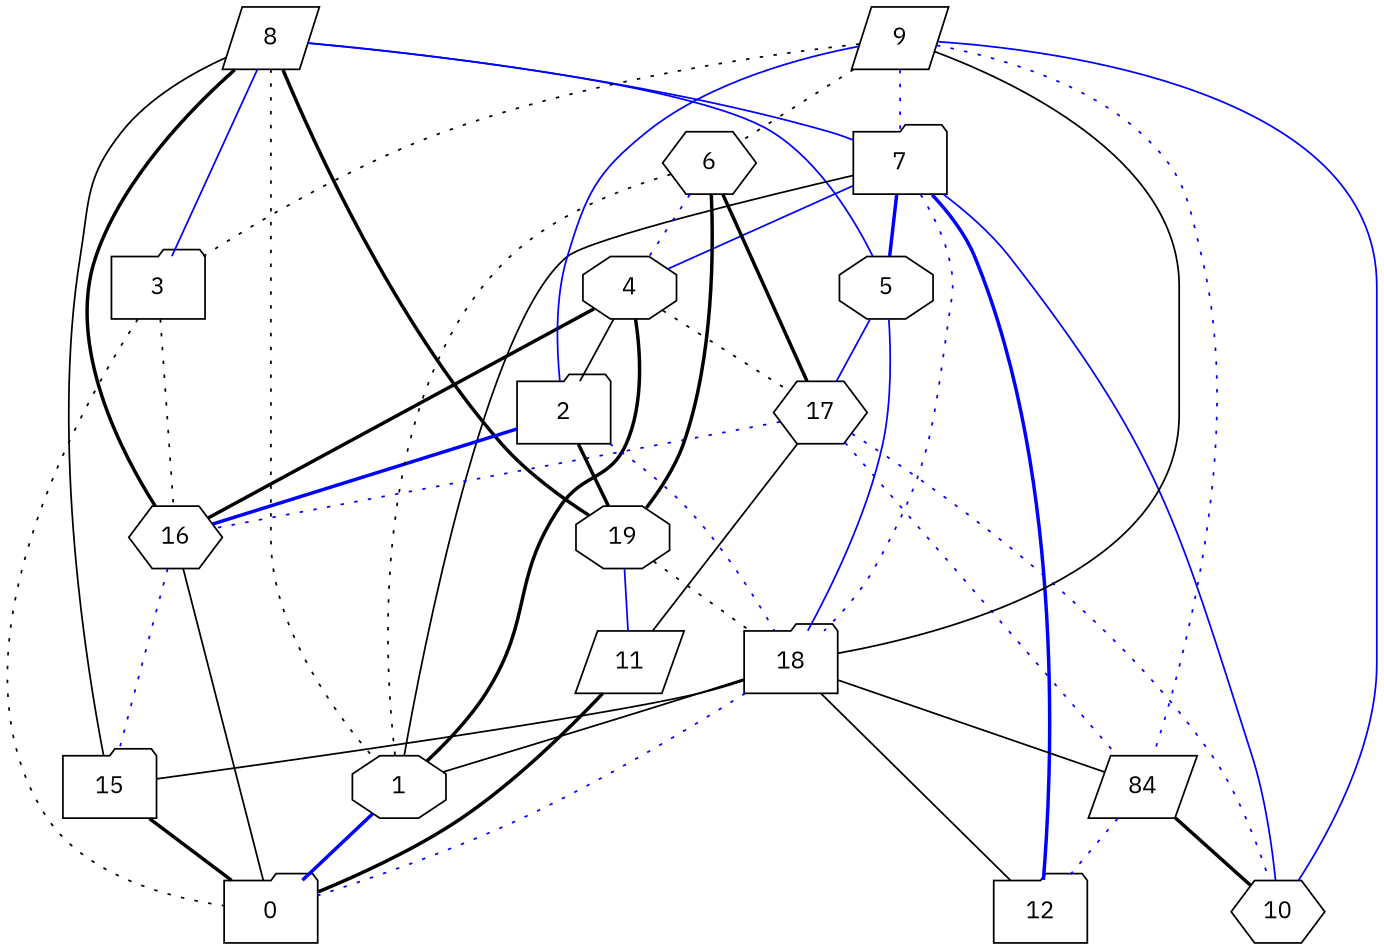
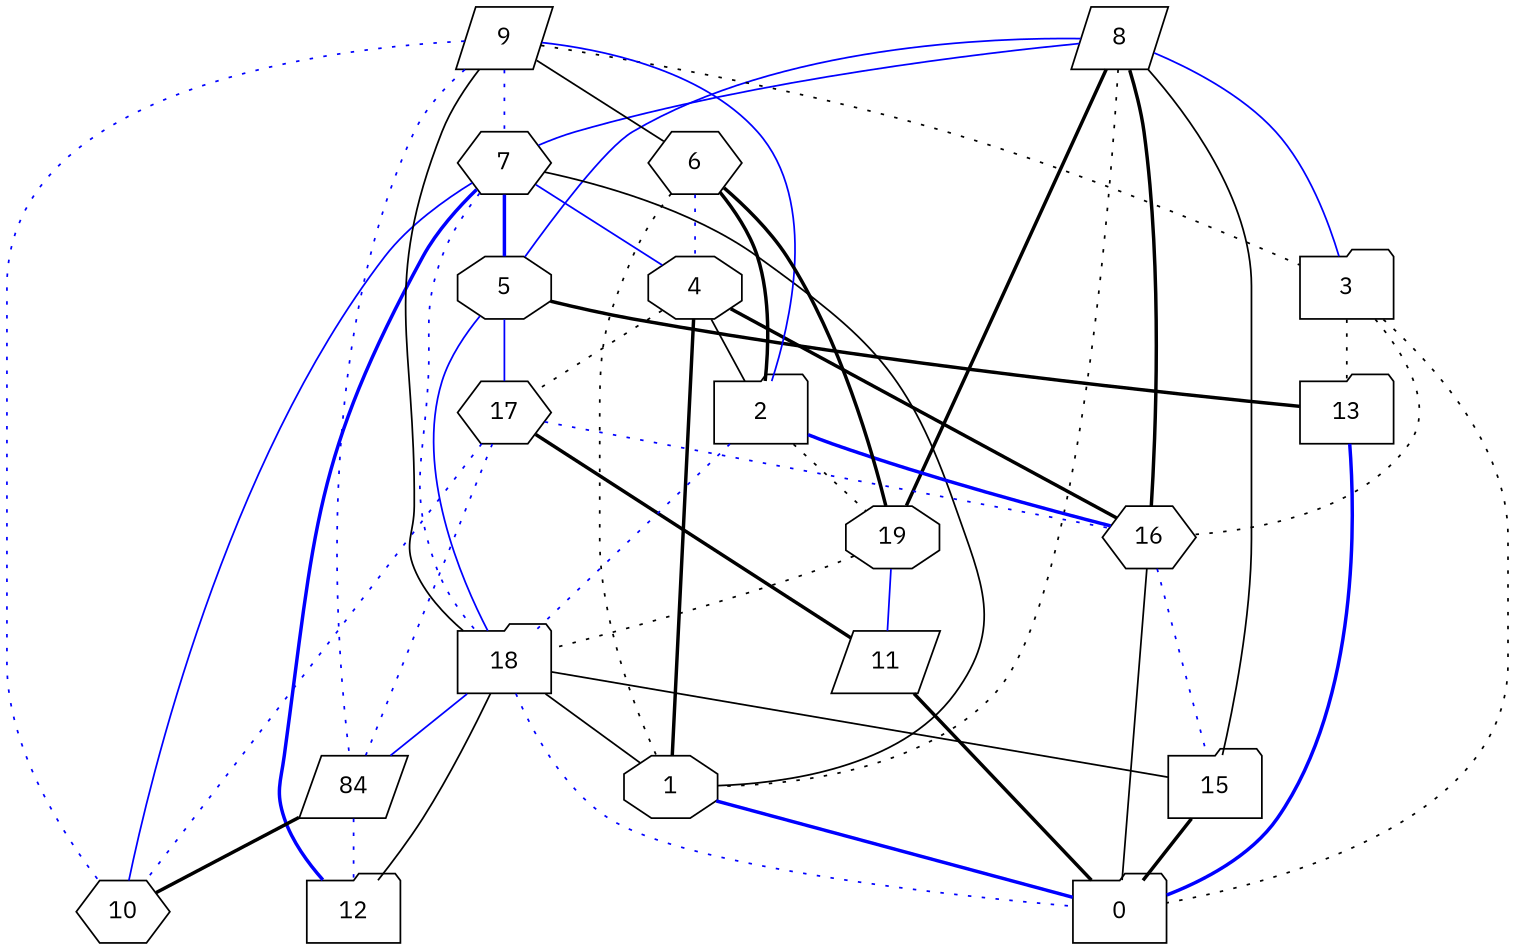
(797, 105) -> (600, 101)
(900, 163) -> (504, 163)
(765, 288) -> (763, 281)
(1377, 318) -> (7, 312)
none -> (1347, 413)
(599, 487) -> (842, 489)
(725, 537) -> (701, 541)
(972, 726) -> (429, 725)
